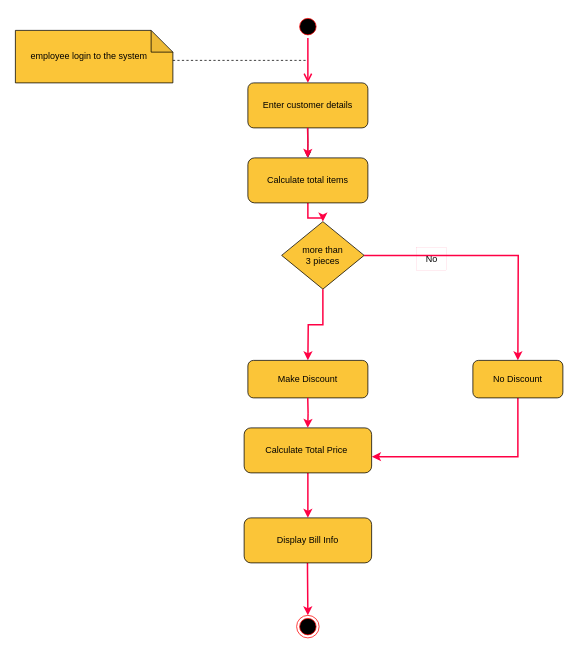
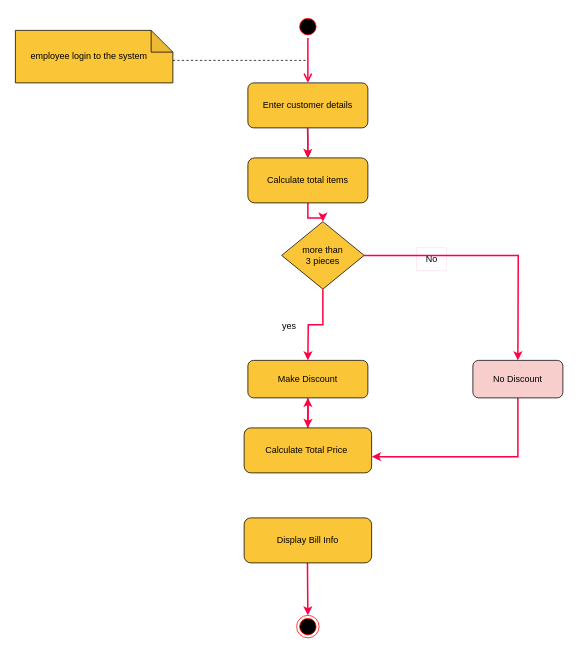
none -> (289, 327)
(518, 379) -> (518, 379)
(308, 492) -> (308, 426)
